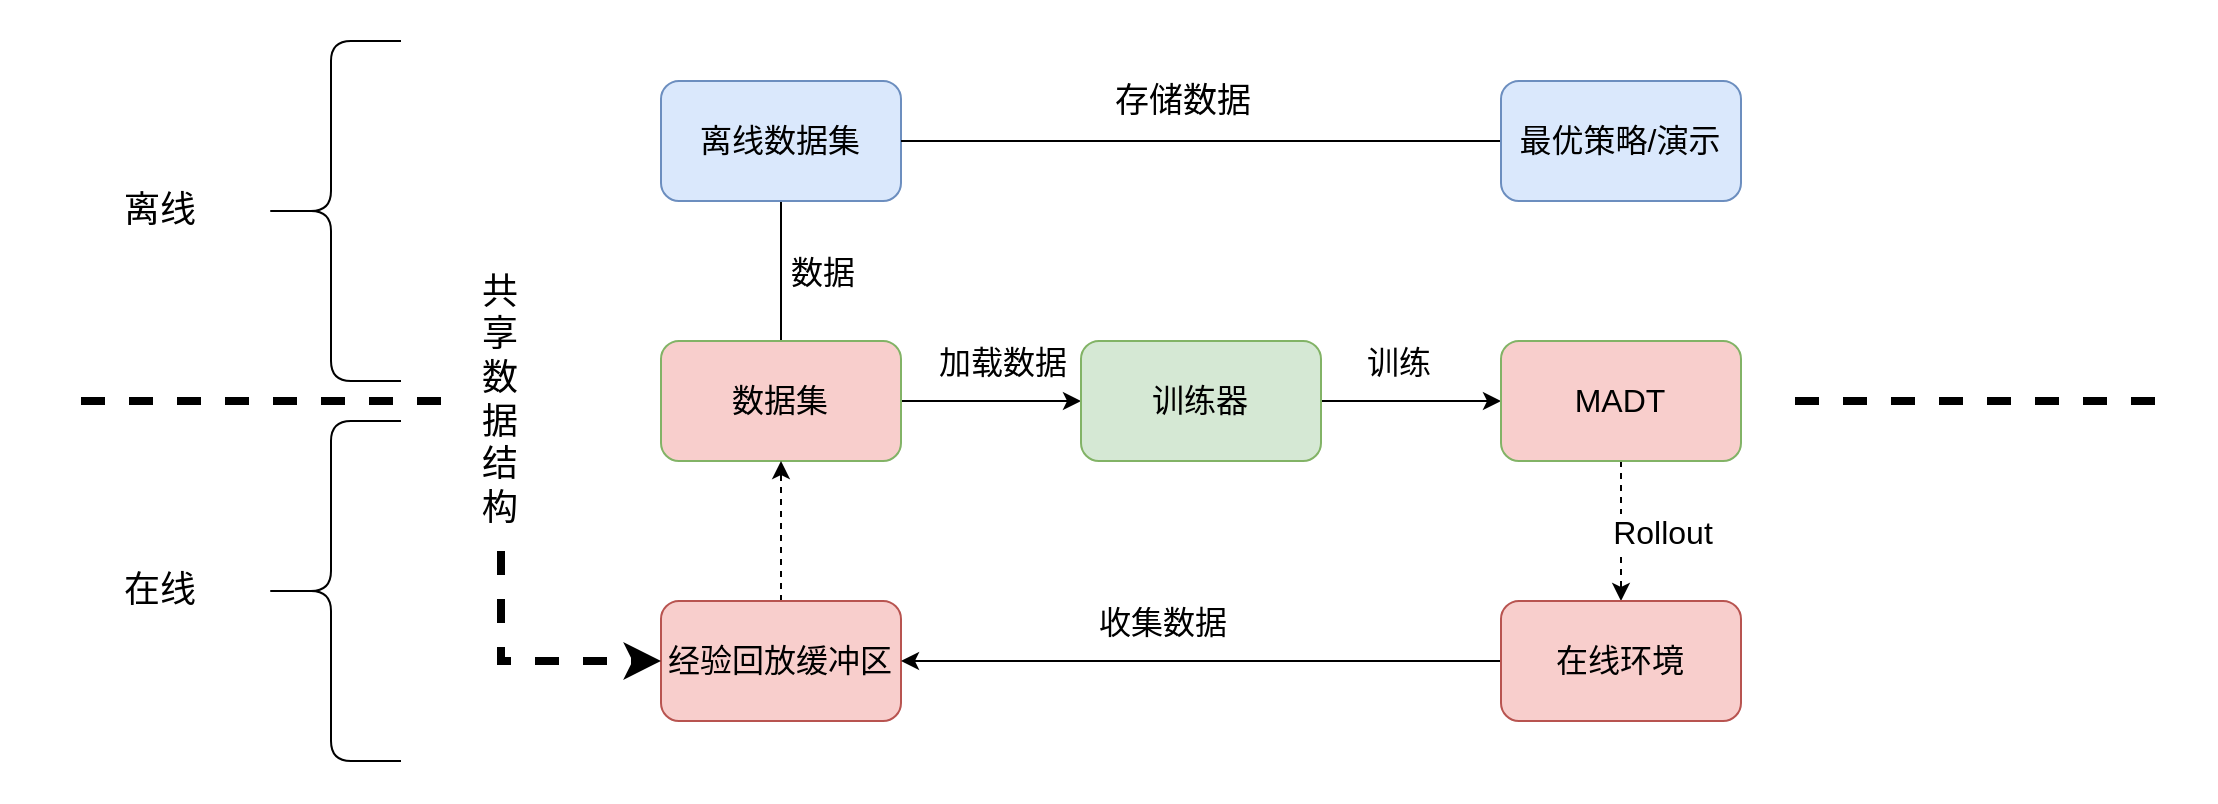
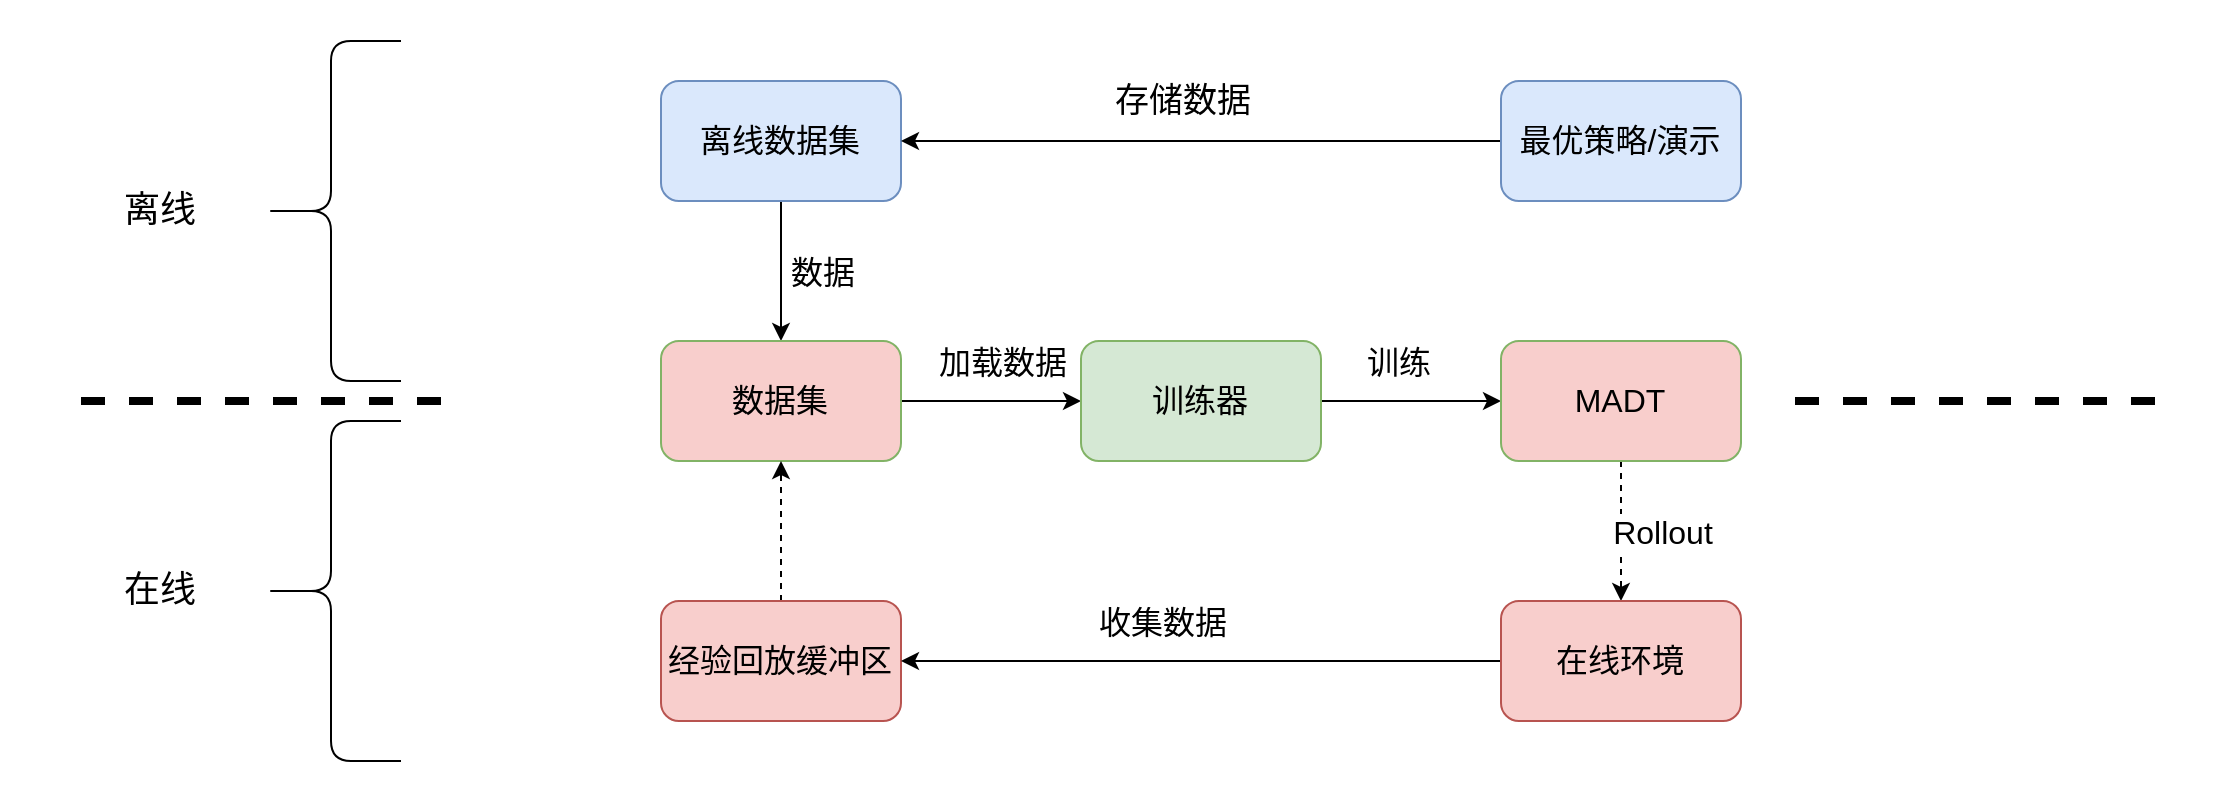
(909, 141) -> (916, 141)
(781, 331) -> (781, 326)
(501, 401) -> none
(501, 610) -> none
